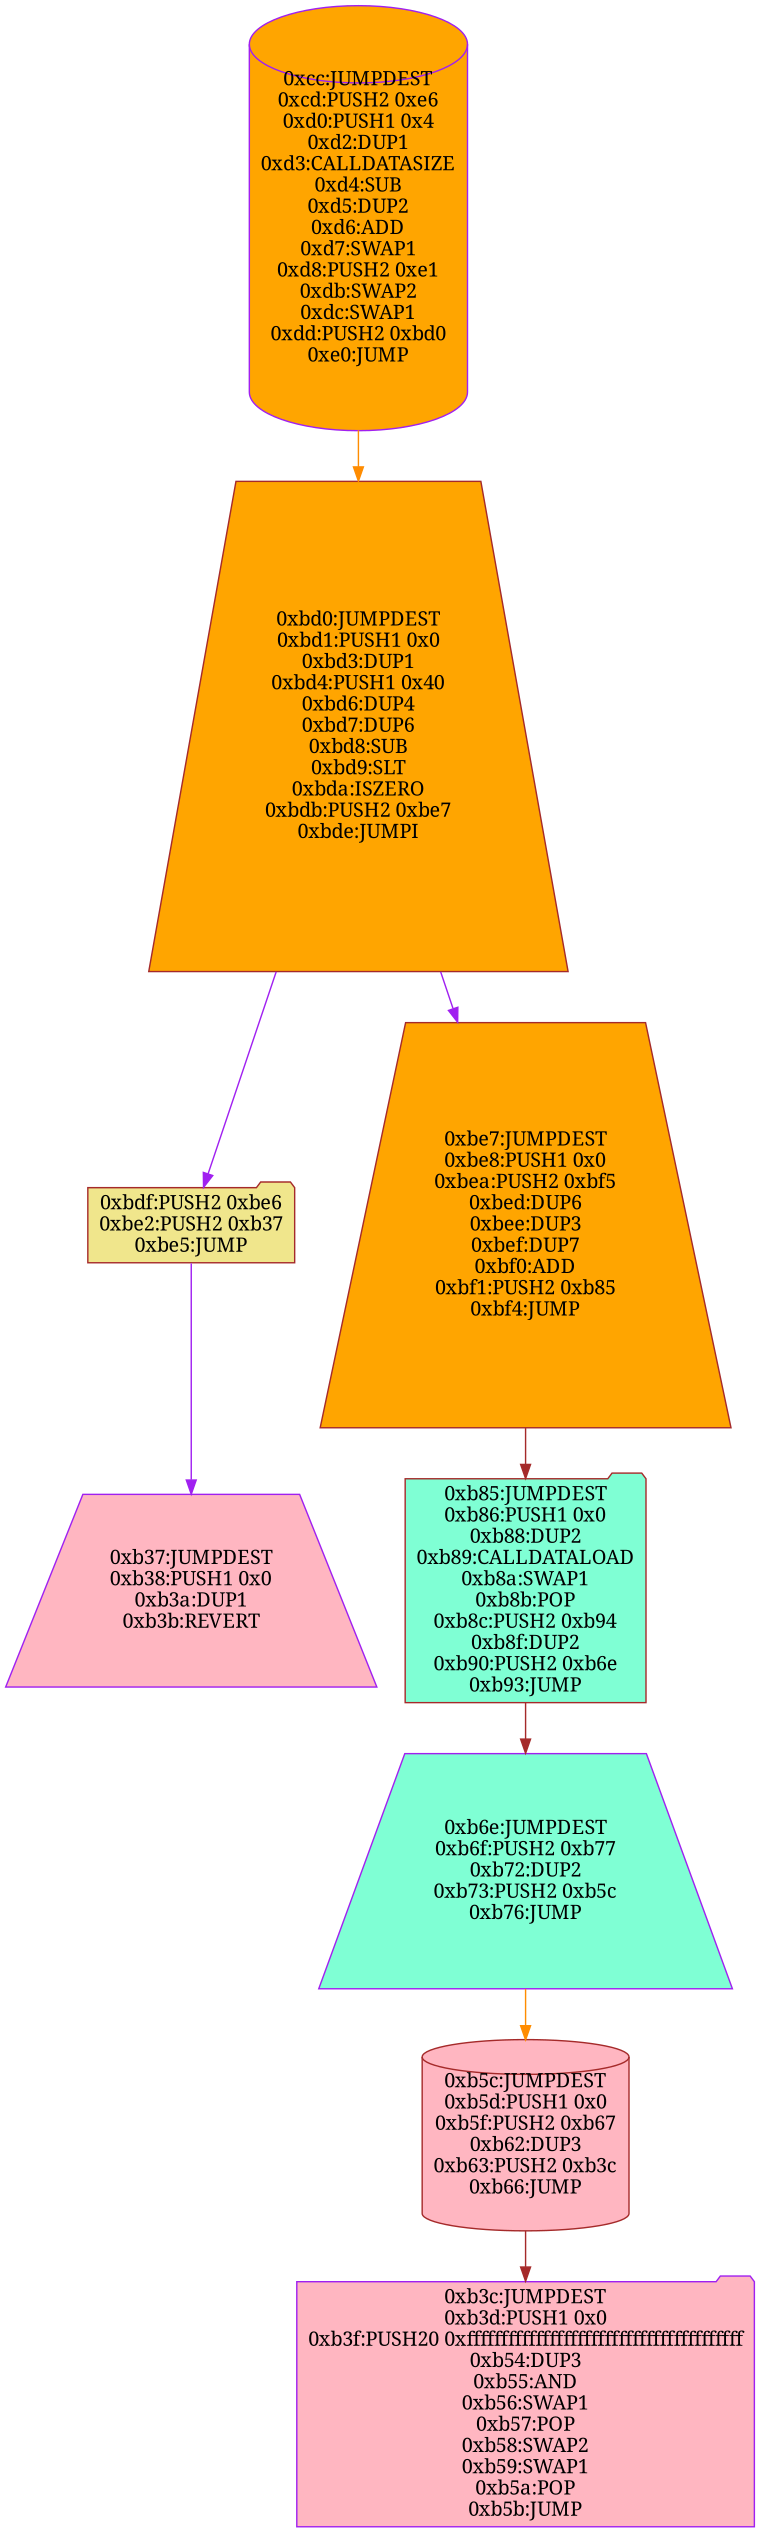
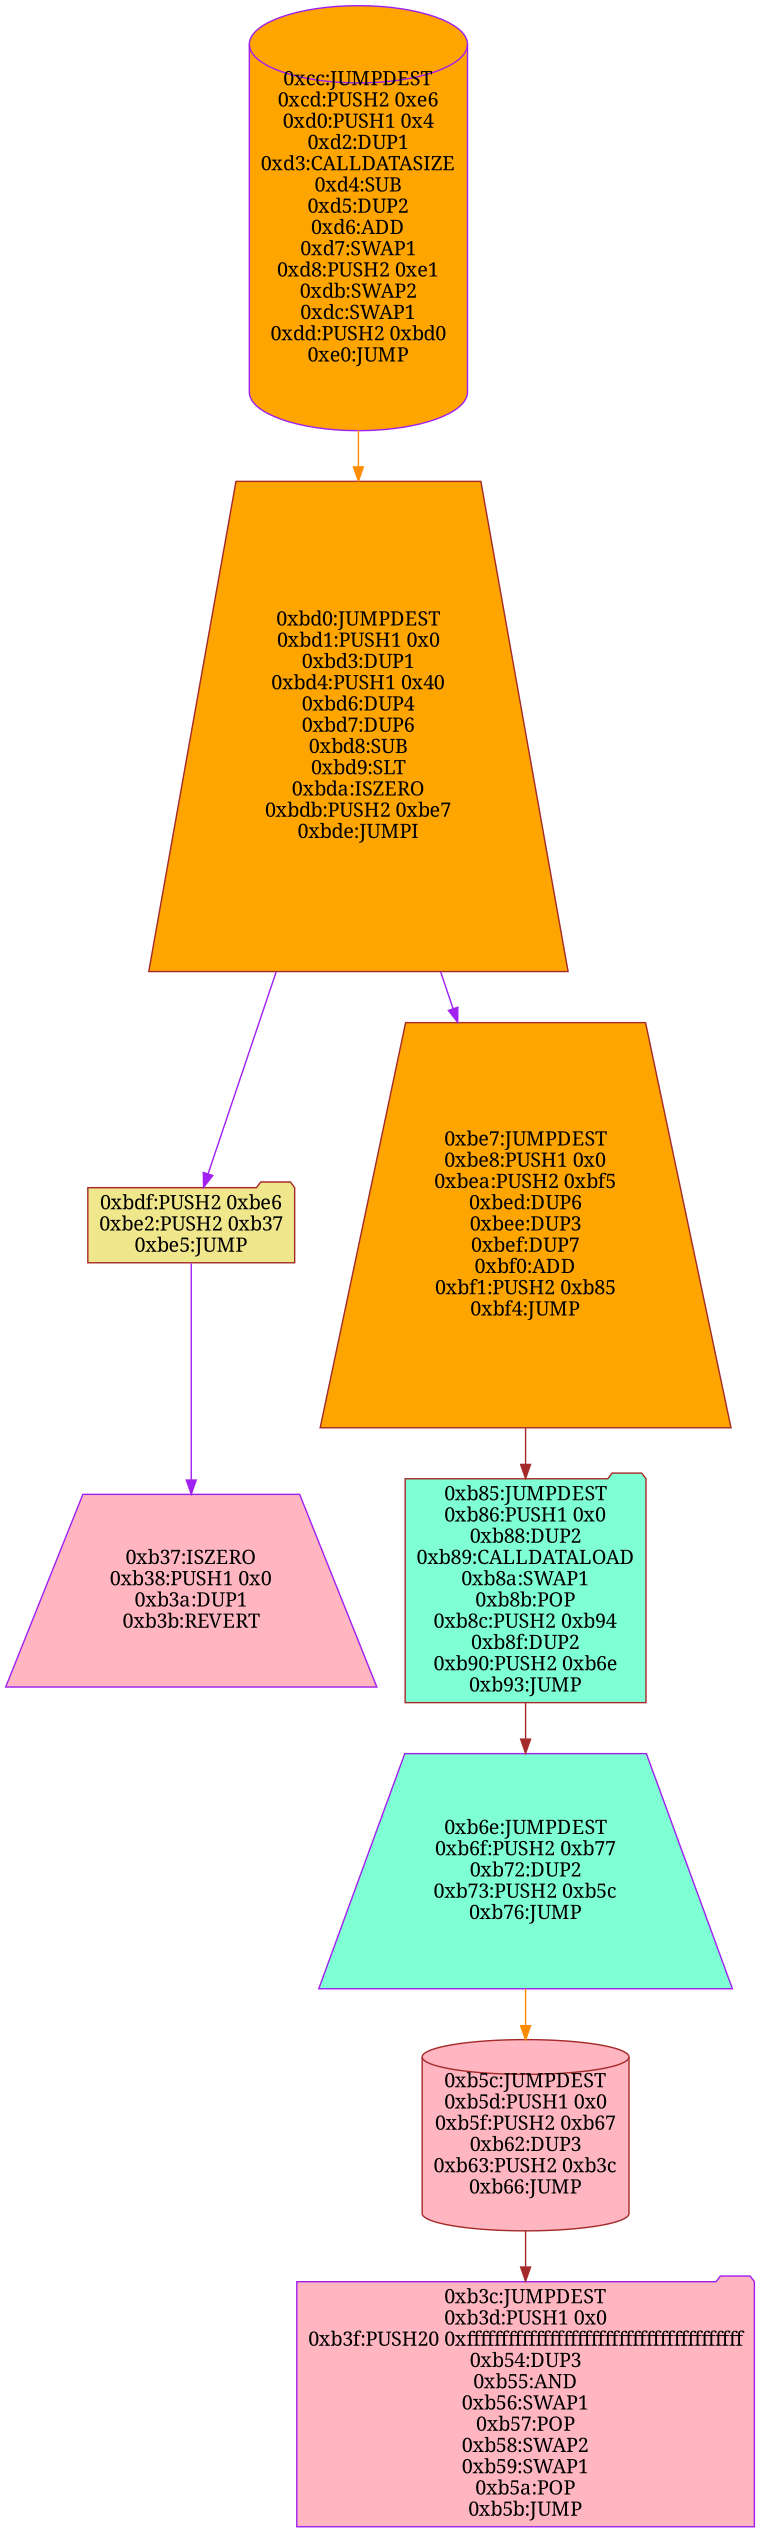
(191, 1591) -> (191, 1591)
